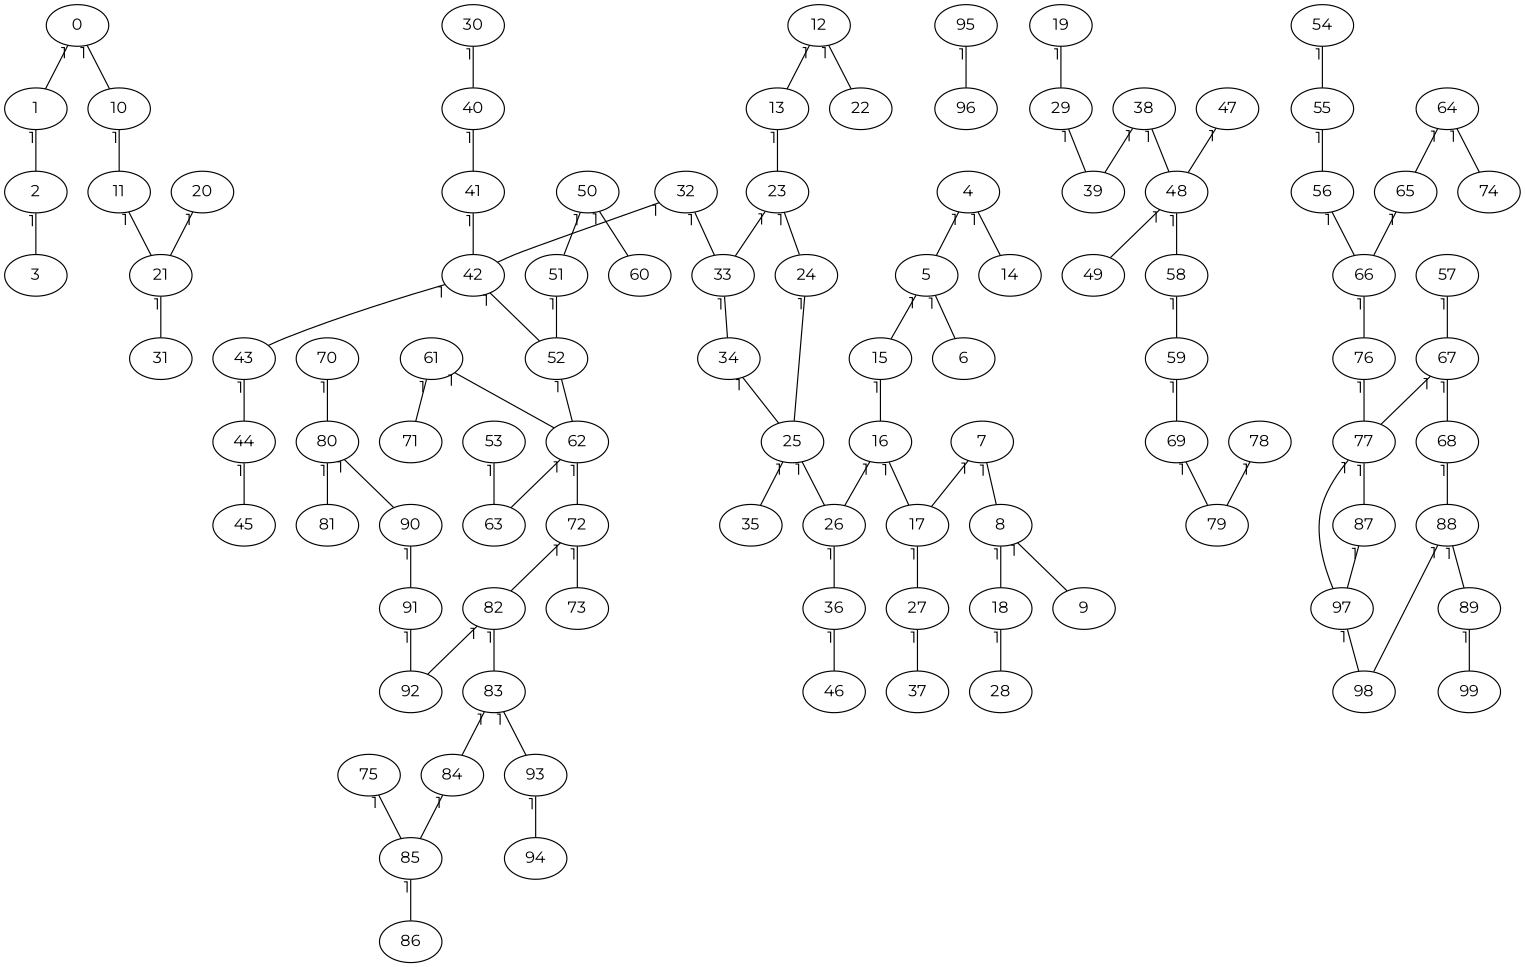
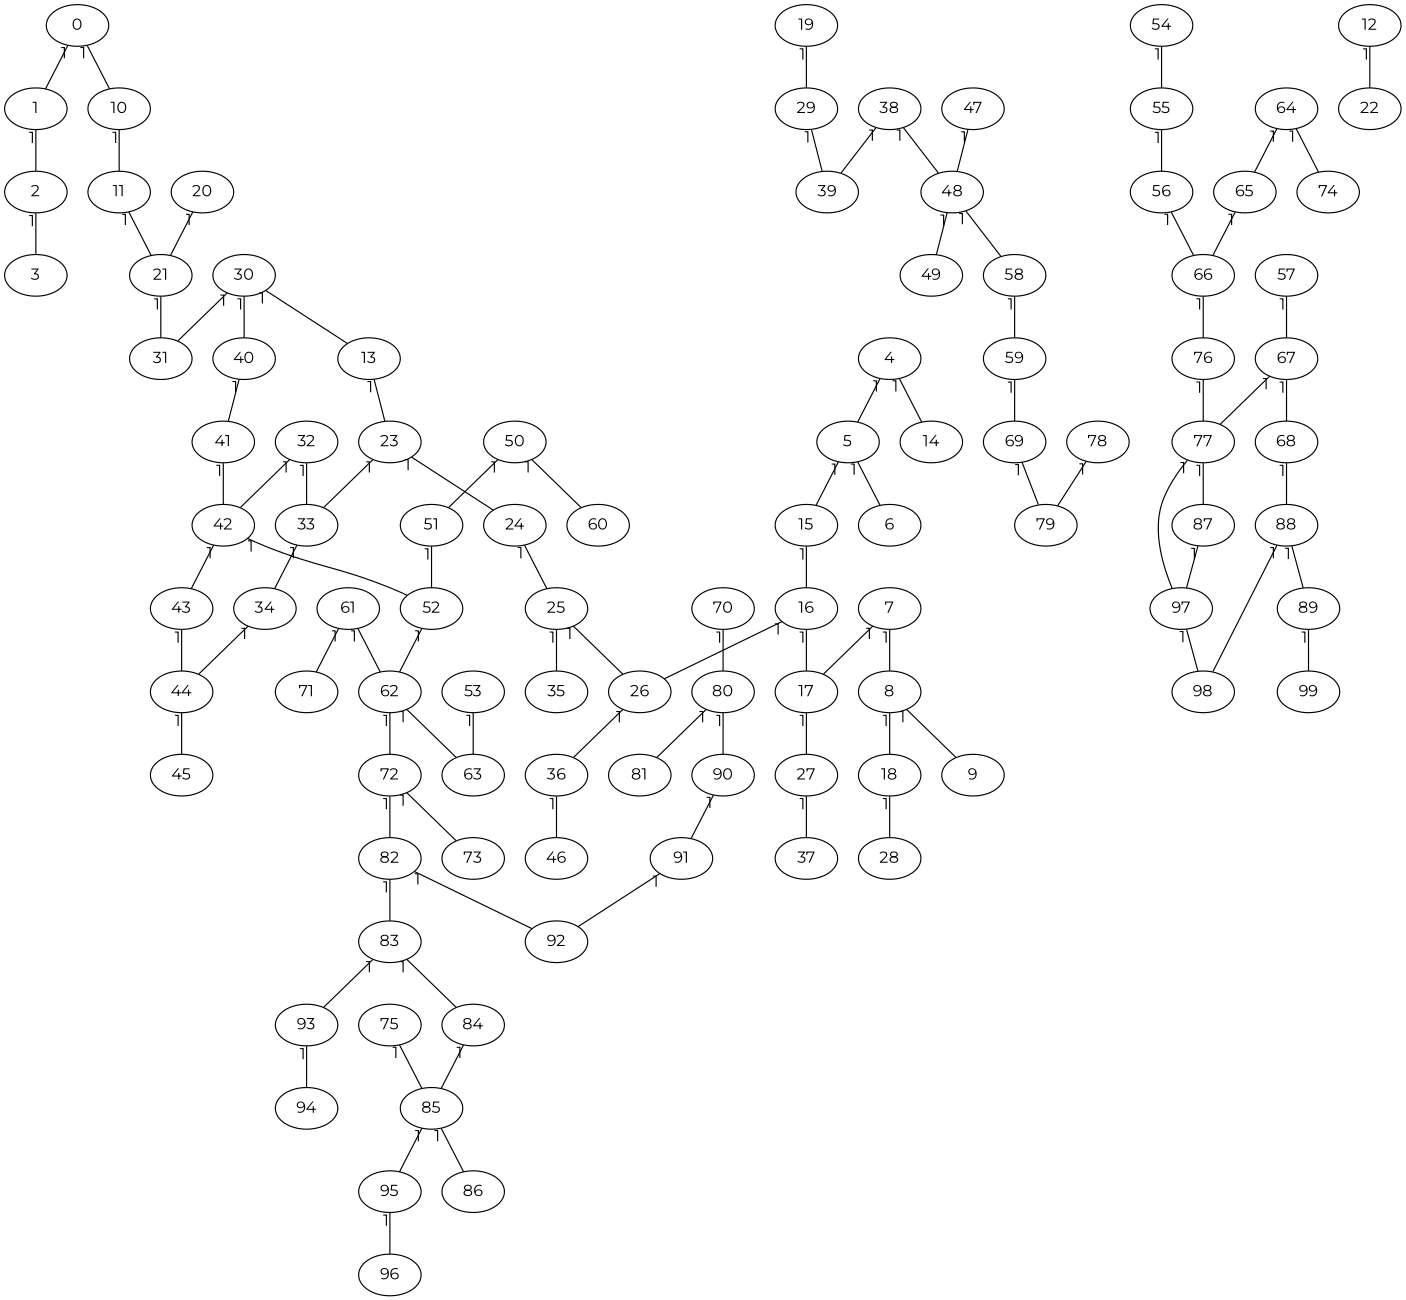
(798, 67) -> (307, 317)
none -> (203, 317)
(761, 400) -> (223, 650)
none -> (411, 1150)
